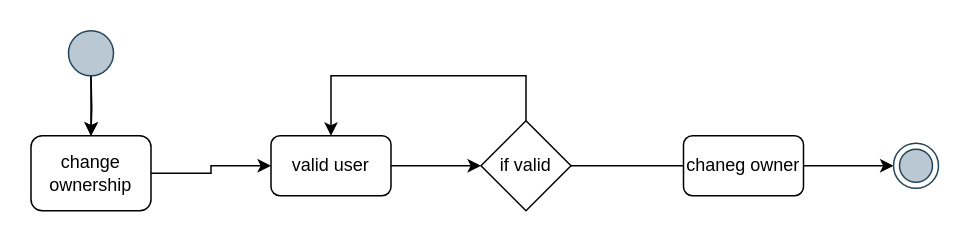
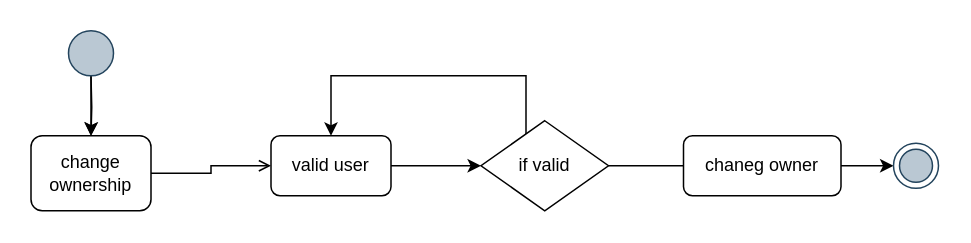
(259, 166) -> (261, 166)
(526, 166) -> (545, 166)
(743, 166) -> (762, 166)
